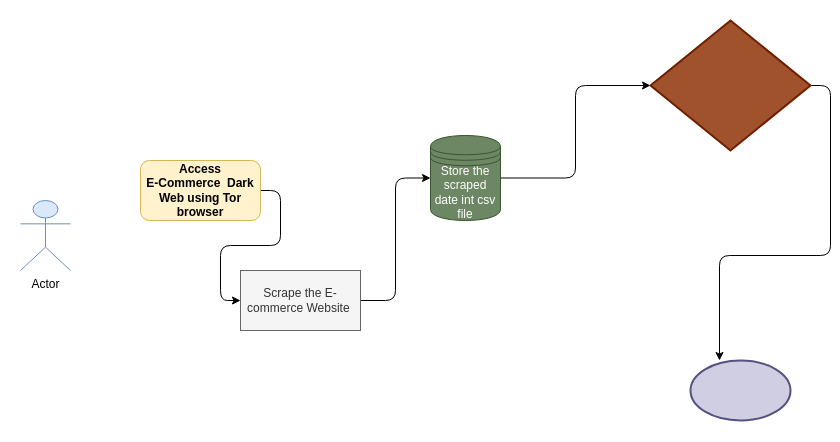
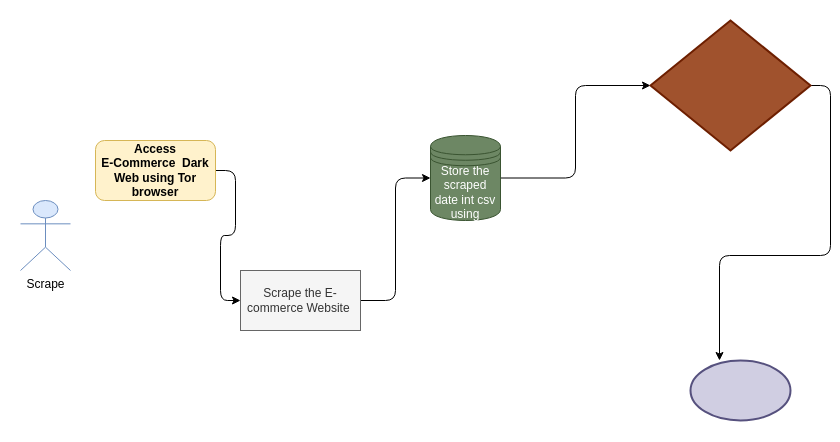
(201, 191) -> (156, 171)
(466, 193) -> (466, 193)
(46, 285) -> (46, 285)
